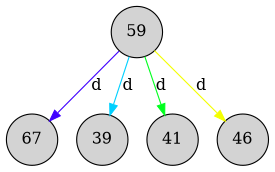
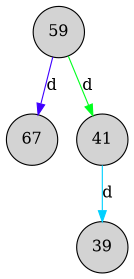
(121, 80) -> (102, 188)
(243, 140) -> none
